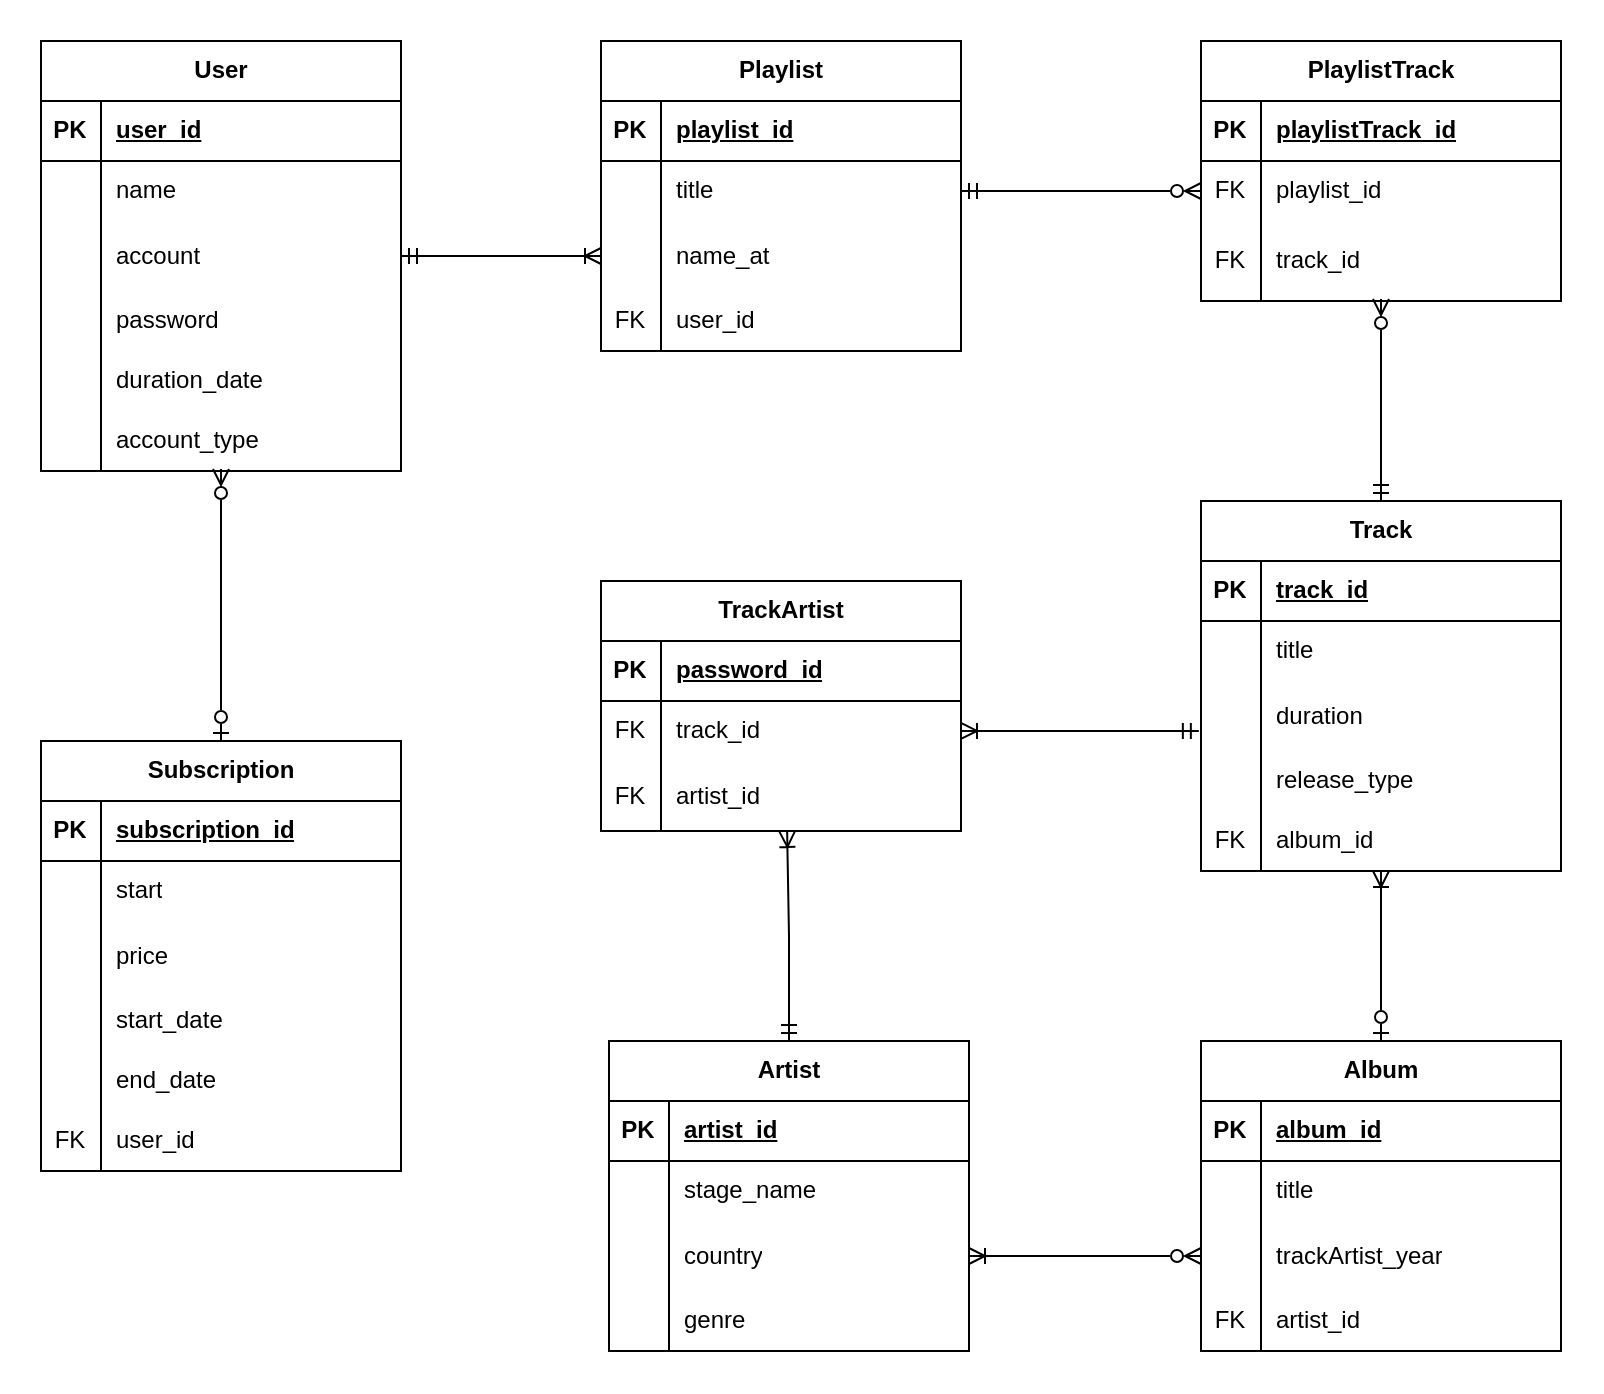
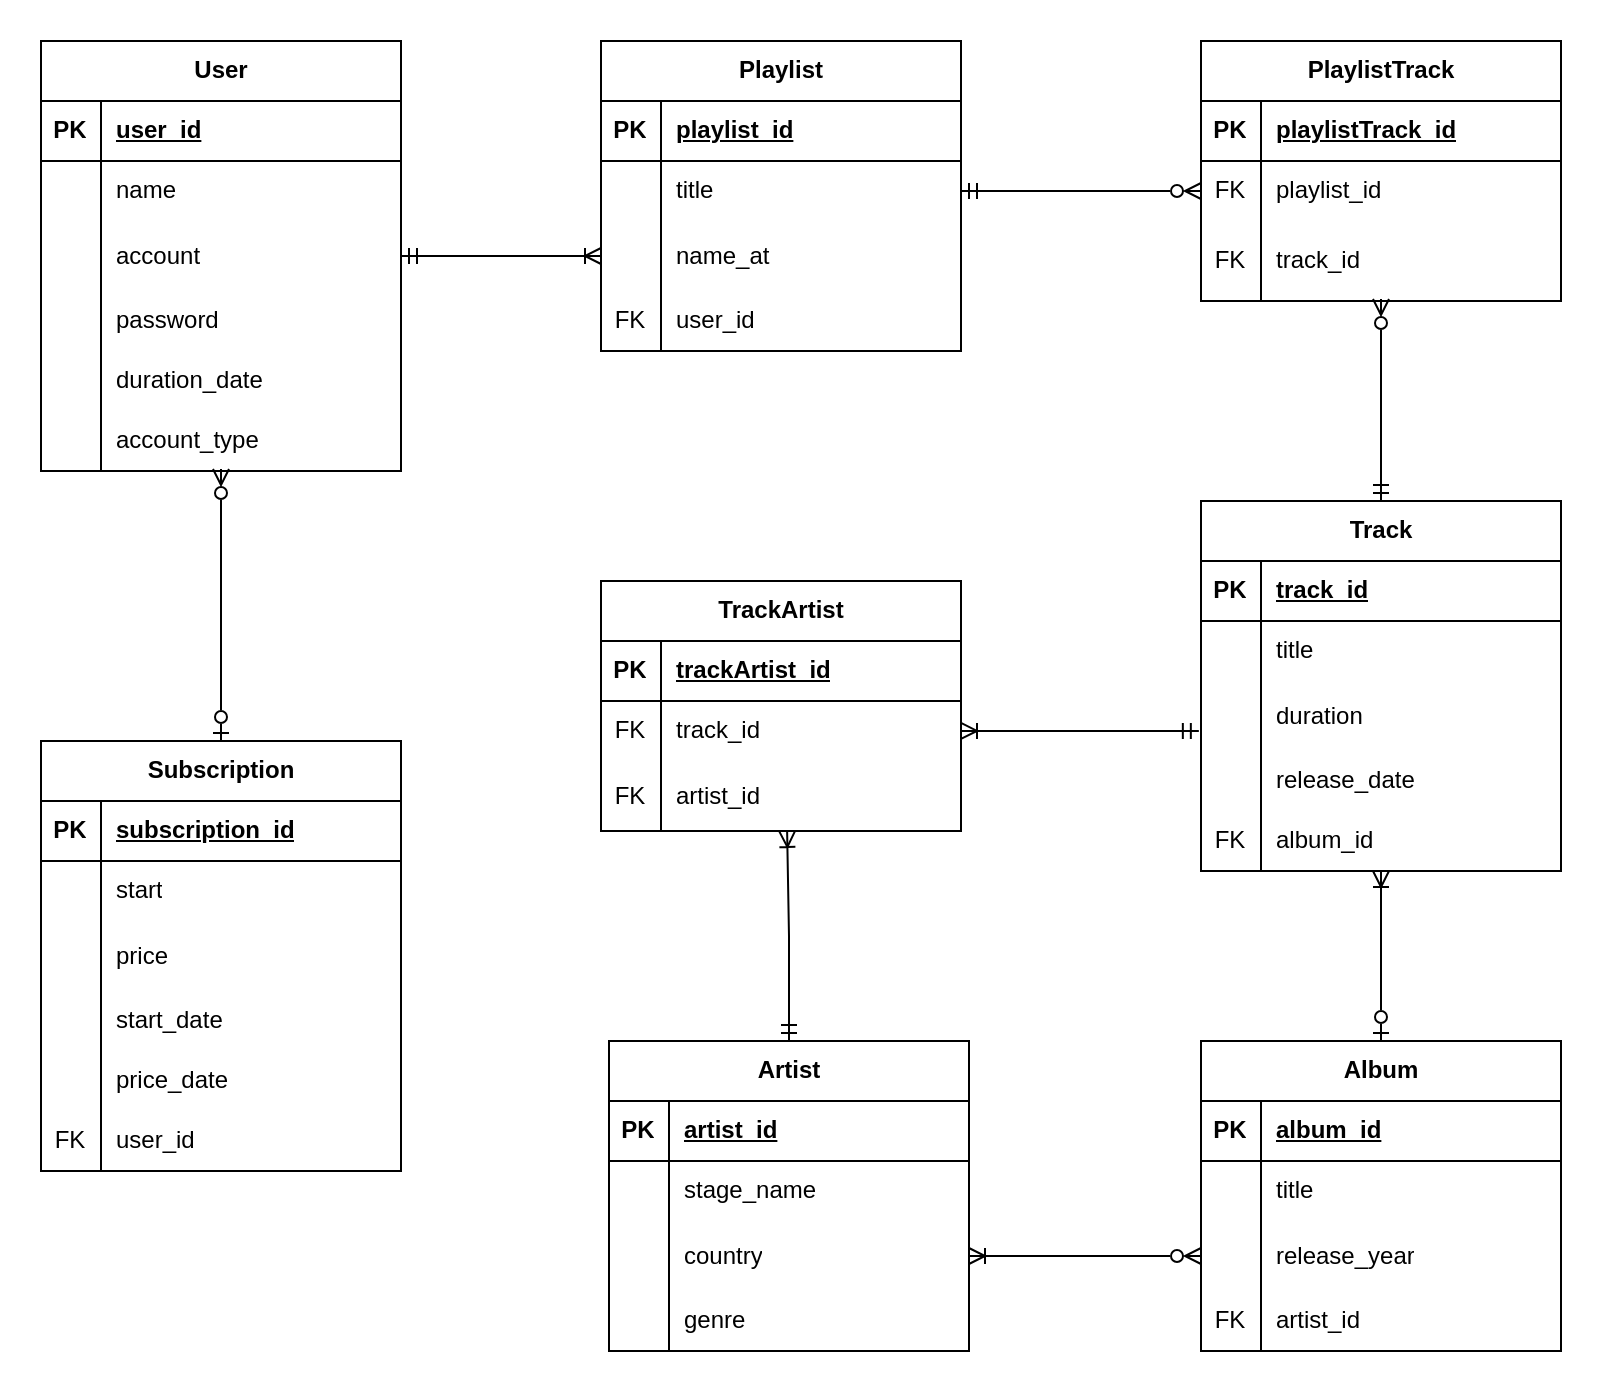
(748, 671) -> (765, 671)
(1355, 781) -> (1355, 781)
(171, 1081) -> (181, 1081)
(1381, 1257) -> (1355, 1257)
